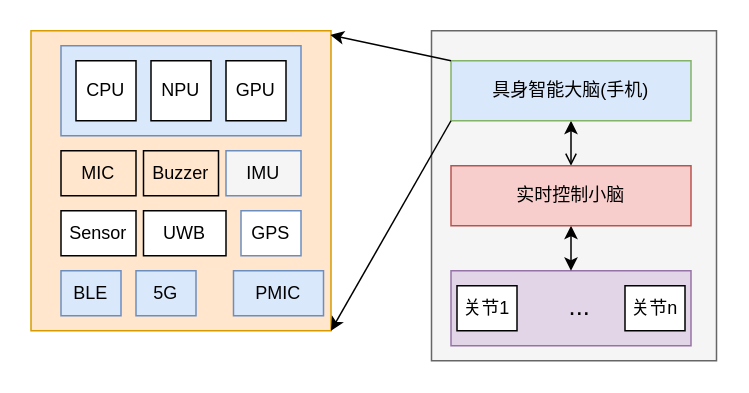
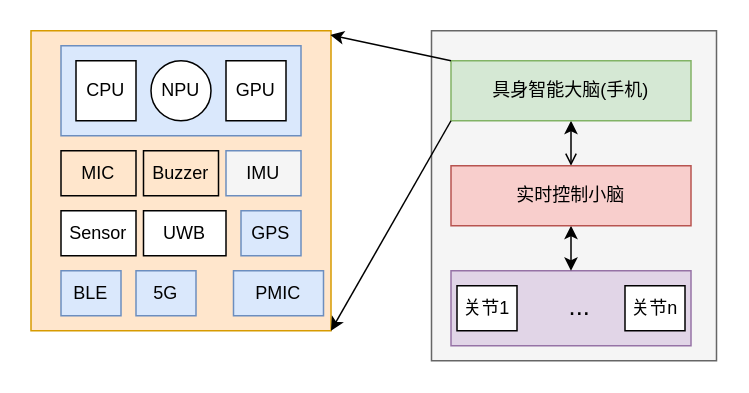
(181, 91) -> (181, 91)
(571, 91) -> (571, 91)
(271, 233) -> (271, 233)
